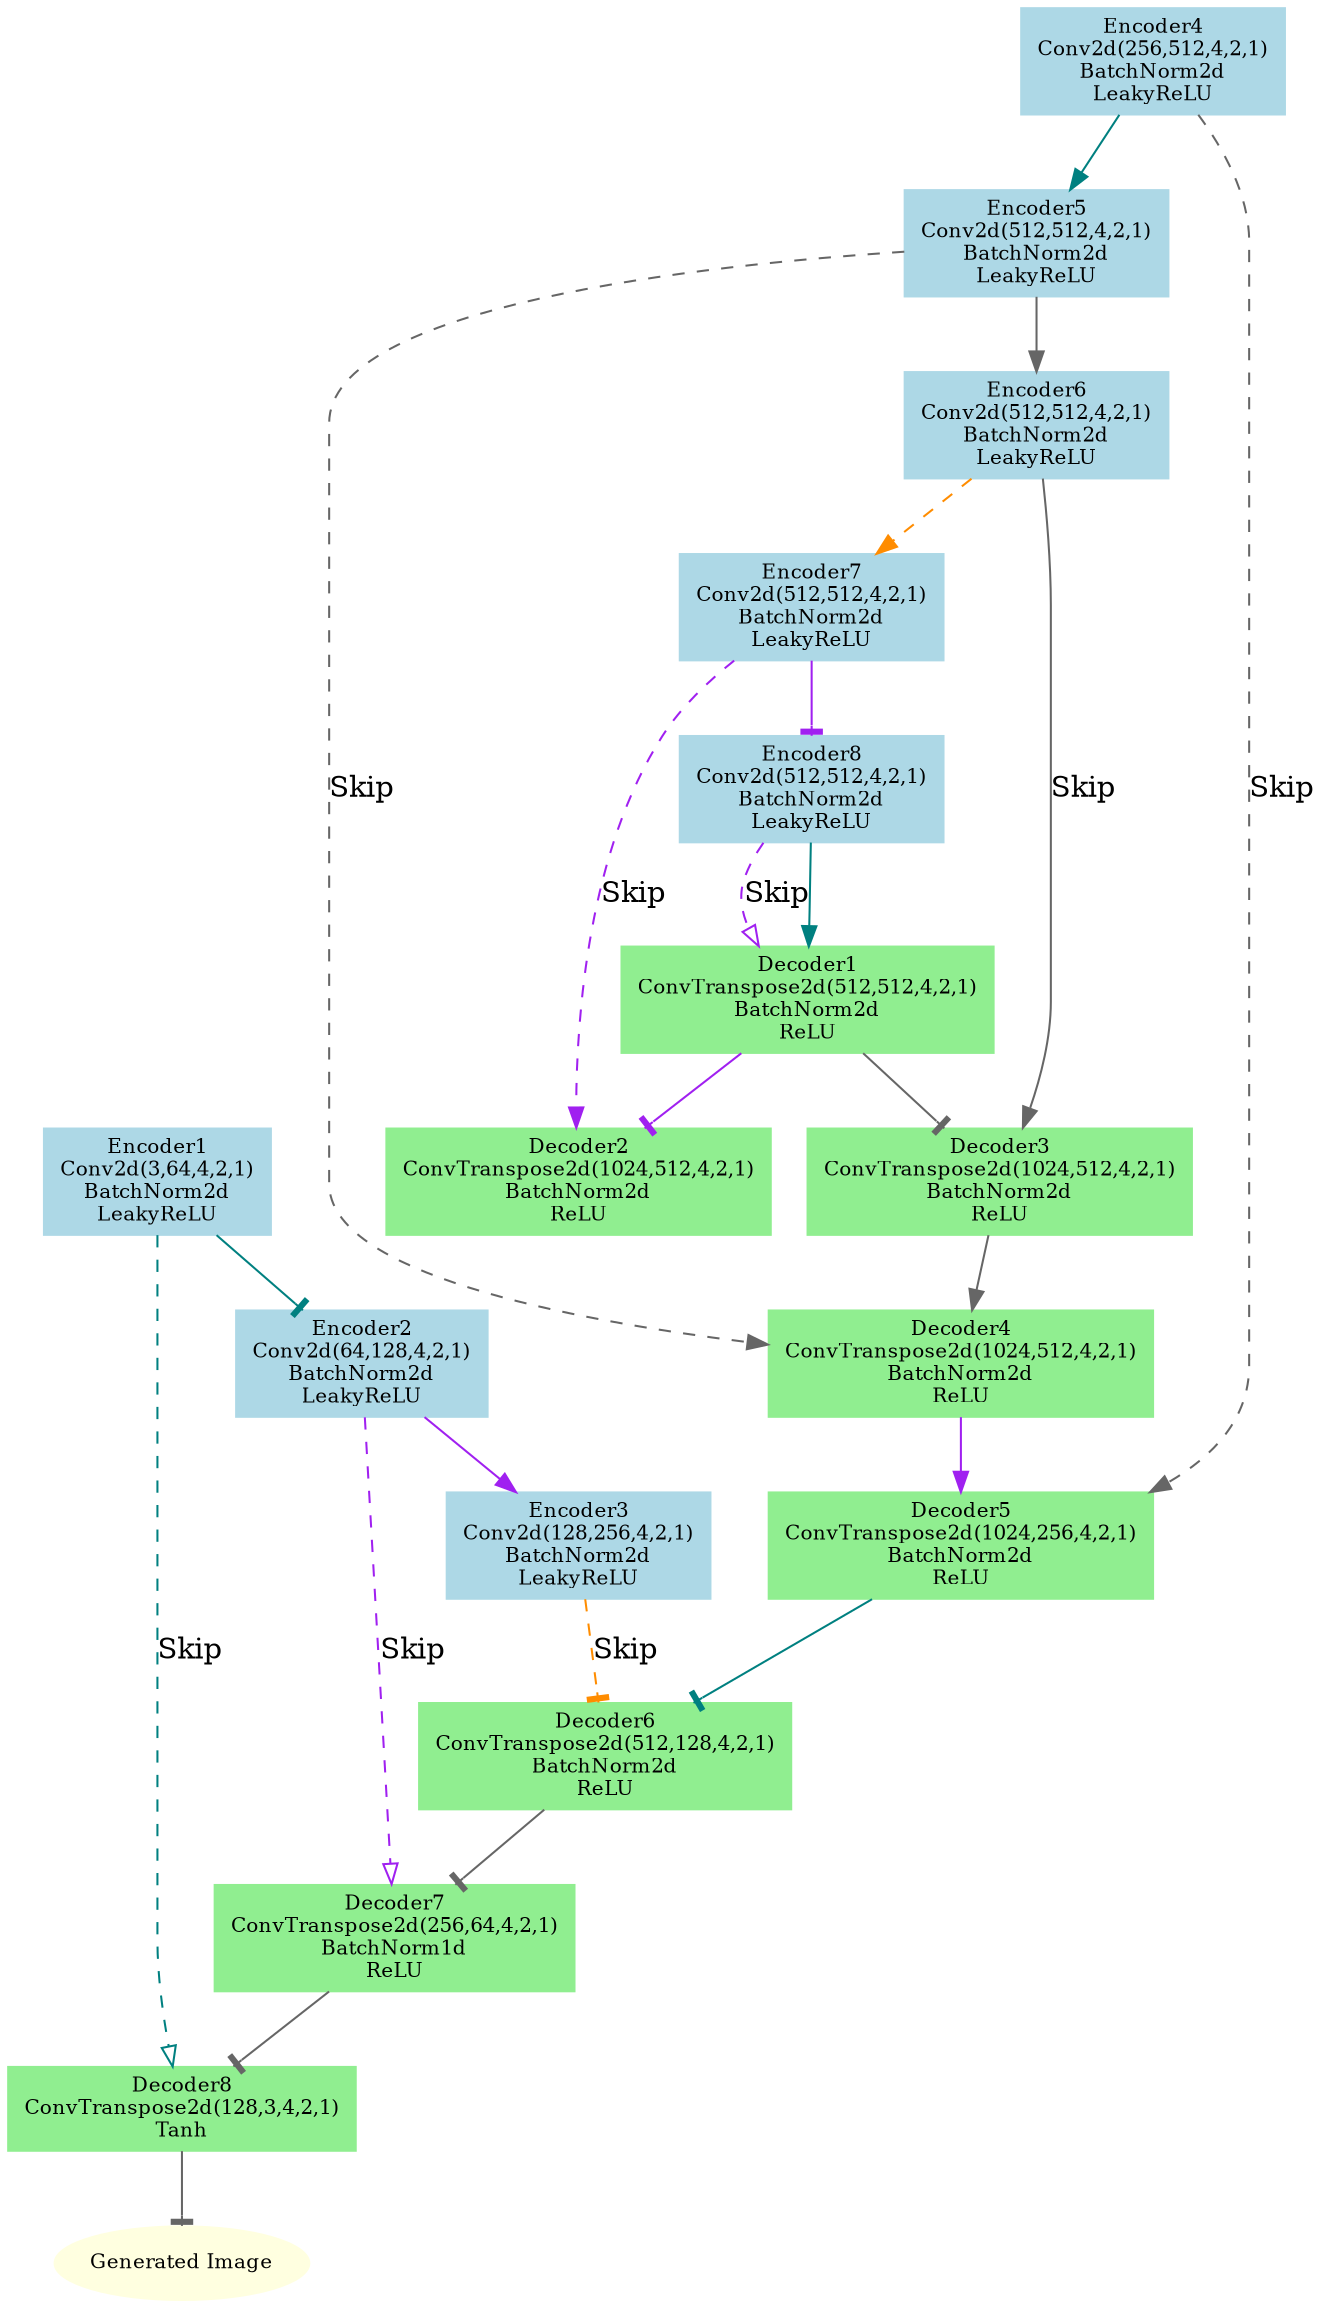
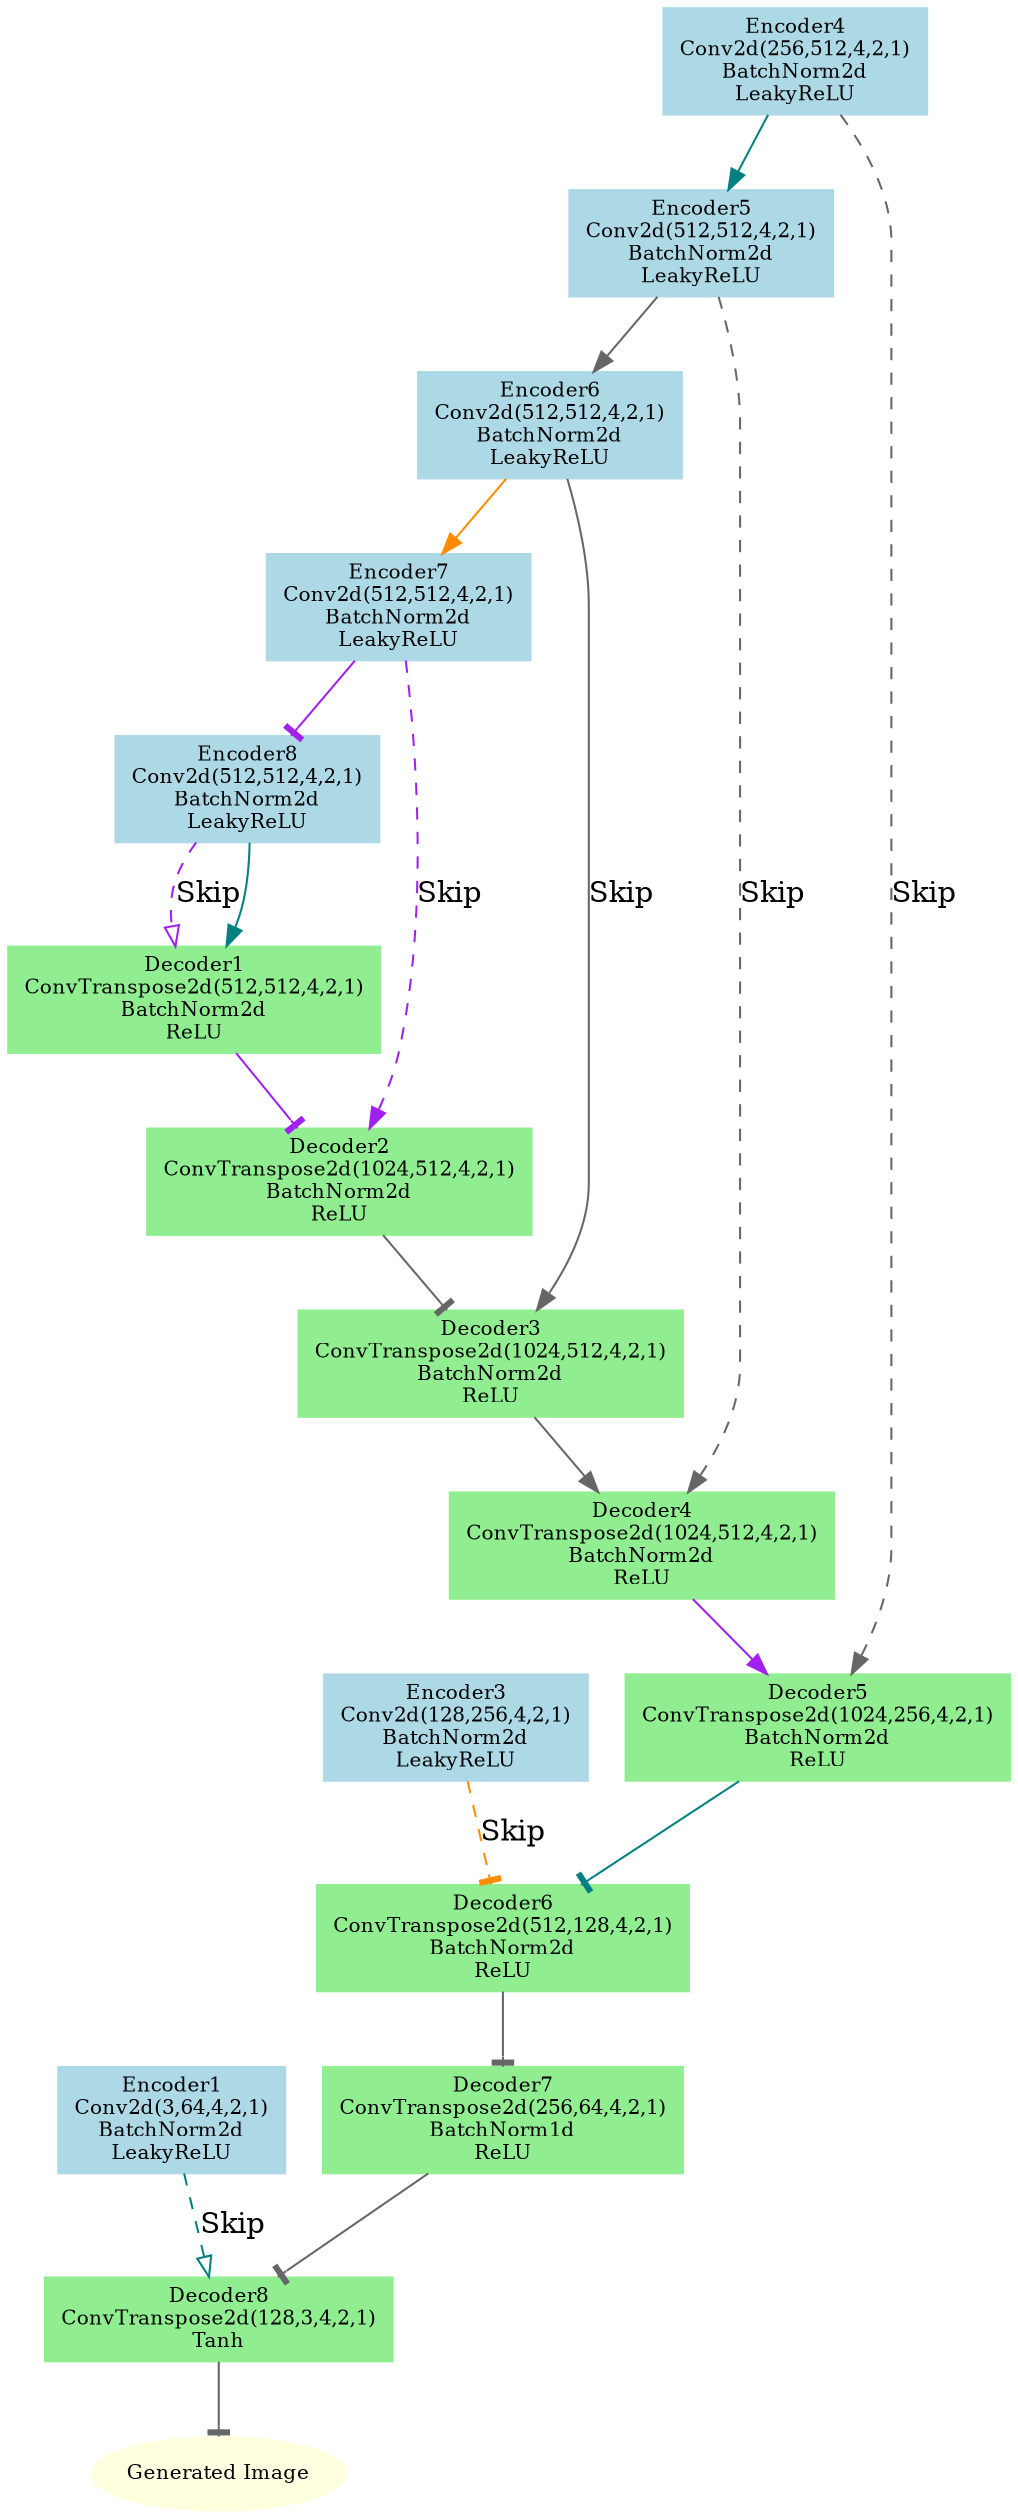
(932, 510) -> (481, 508)
(900, 1087) -> (412, 1269)
(362, 1364) -> none
